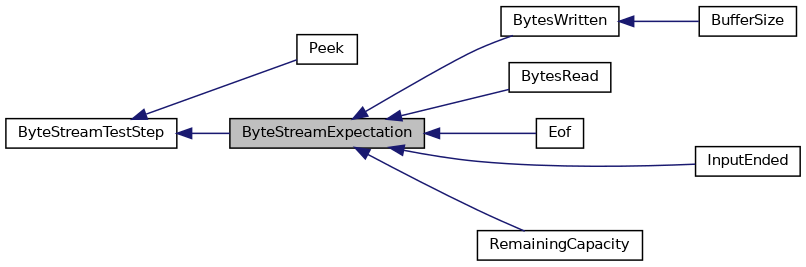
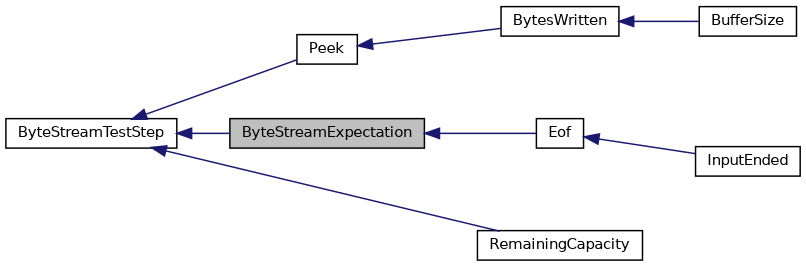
(438, 70) -> (437, 36)
(560, 77) -> none
(549, 165) -> (647, 146)
(446, 194) -> (333, 191)
